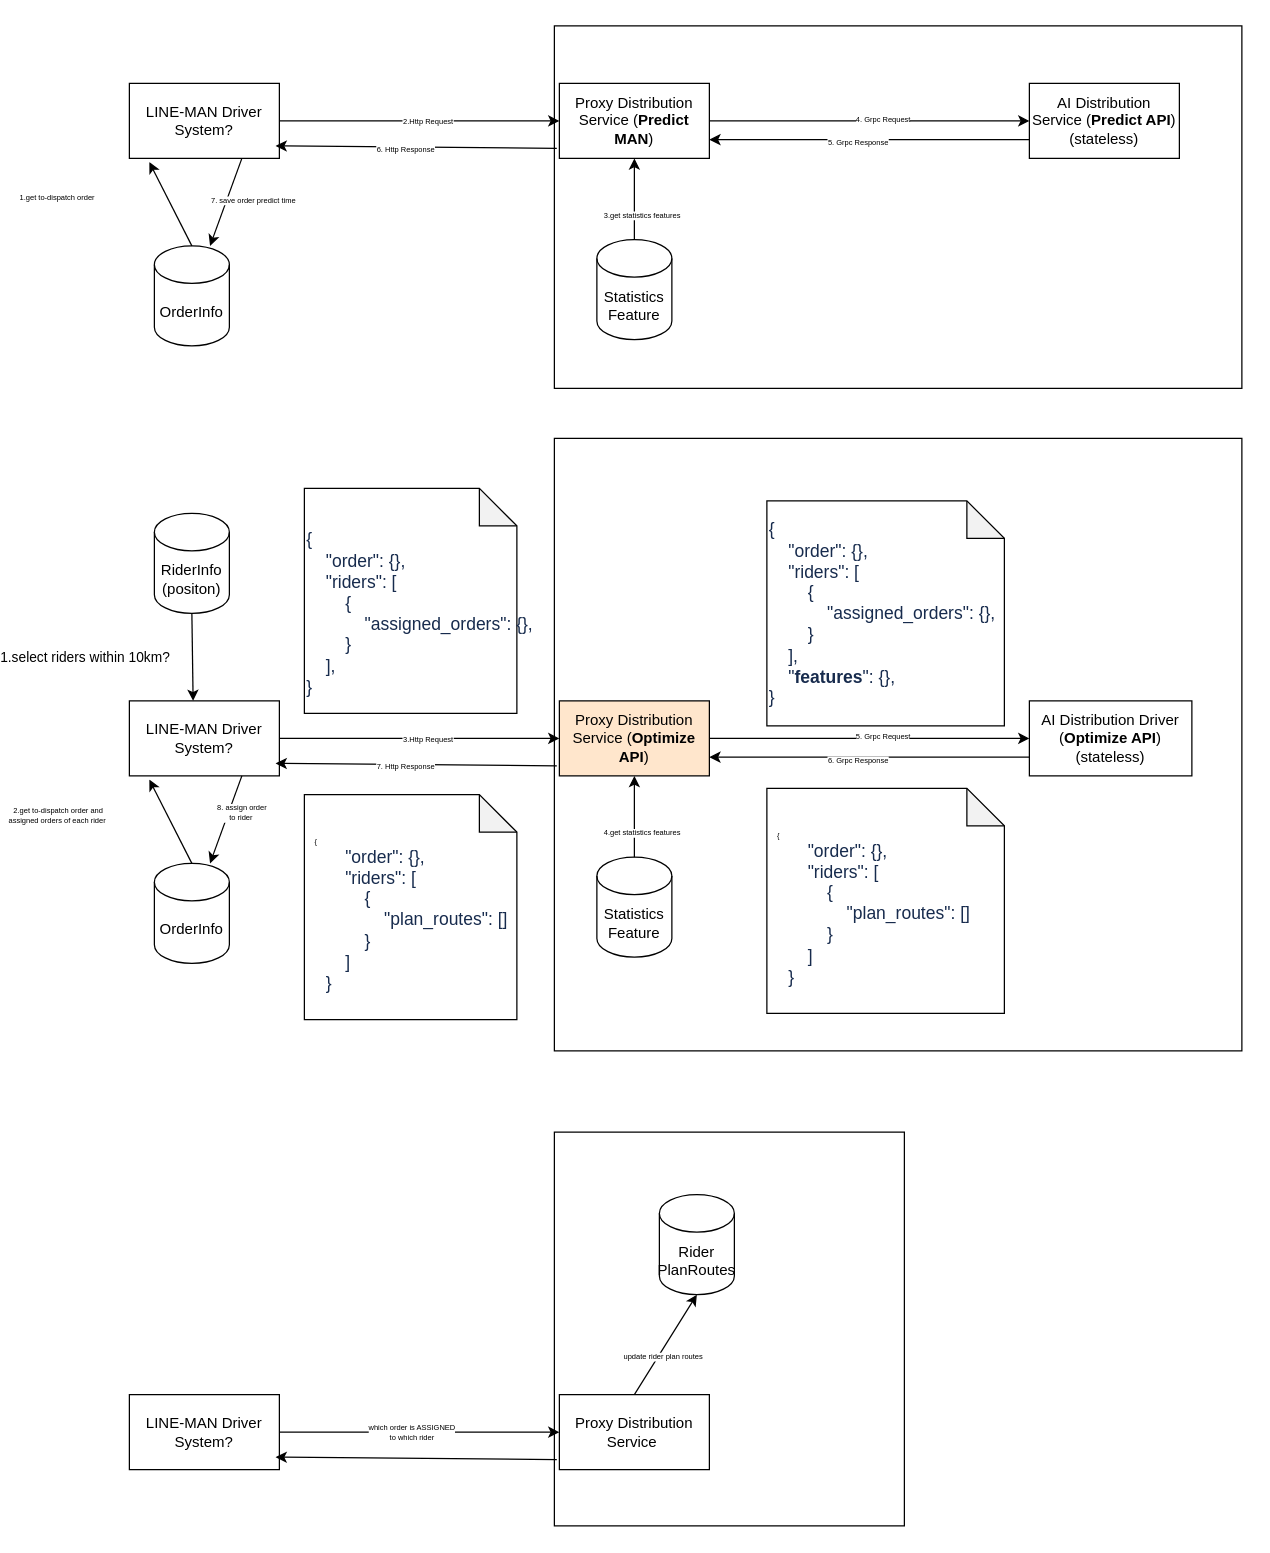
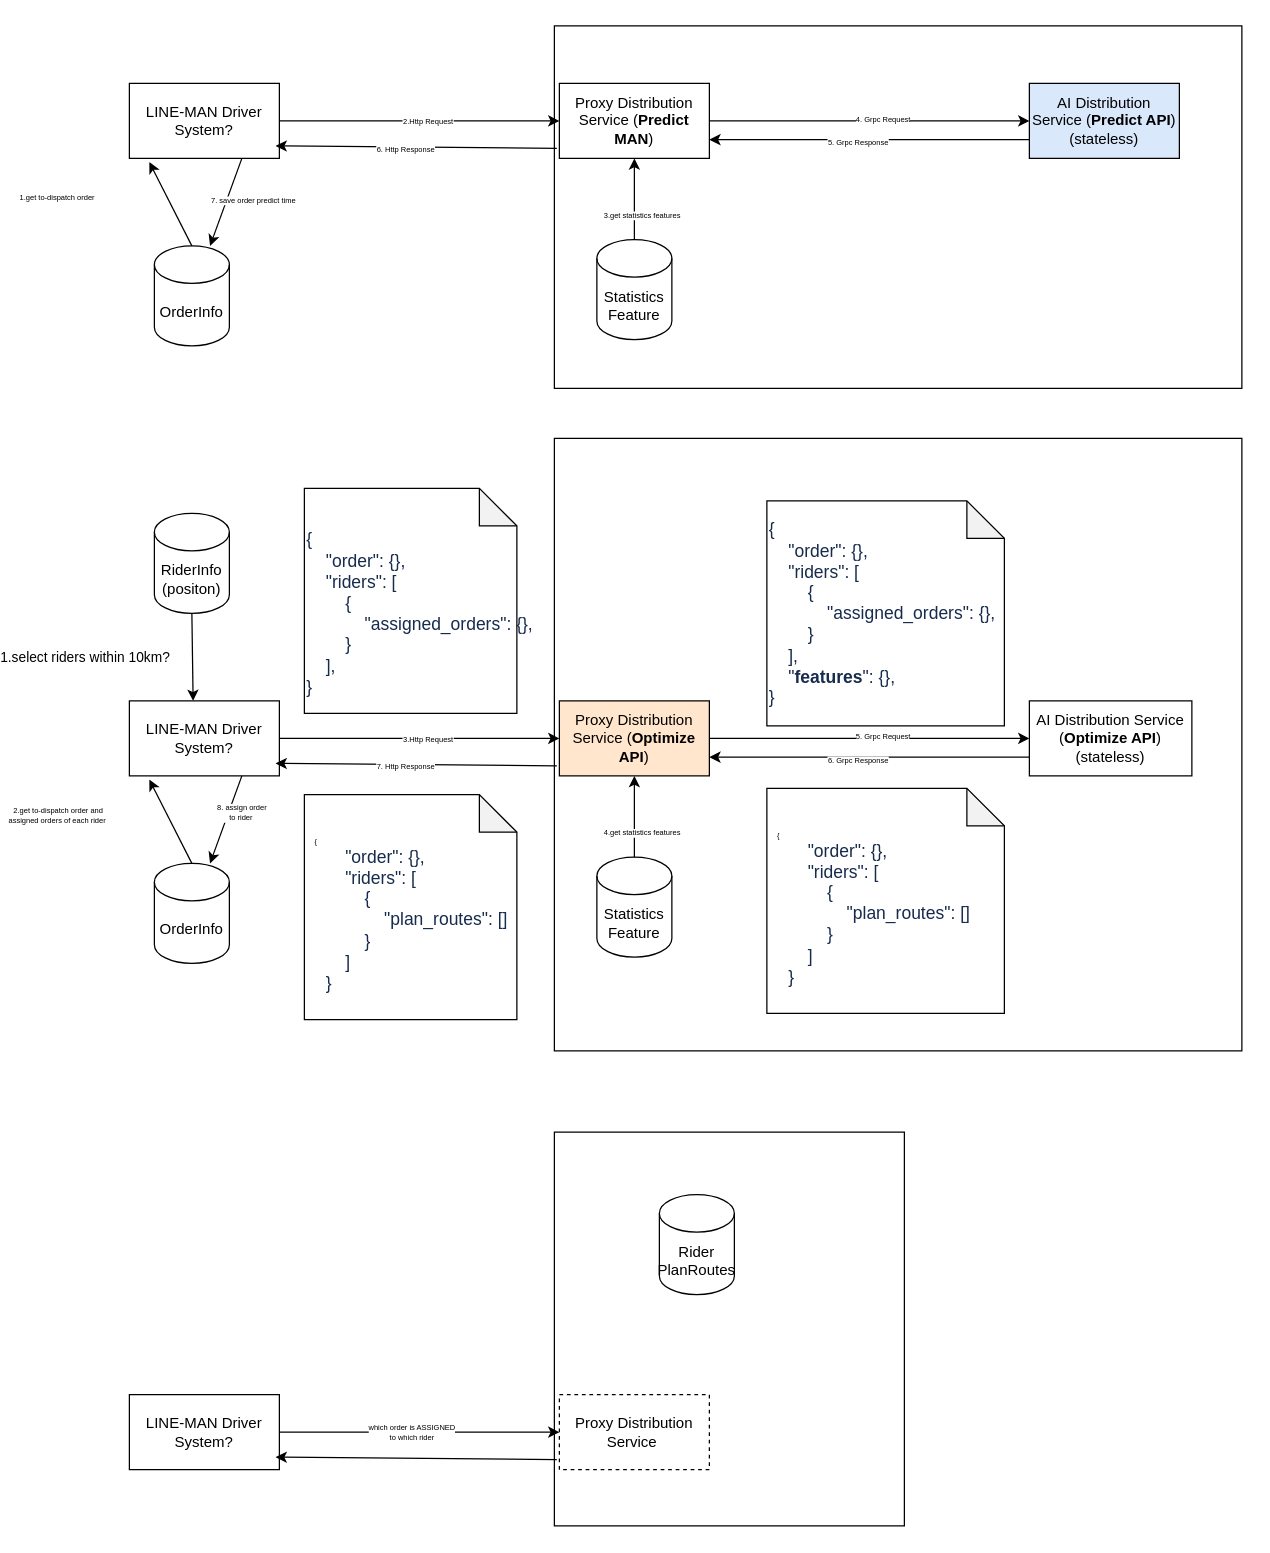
(1104, 121) -> (1104, 121)
(1111, 738) -> (1111, 738)
(663, 1348) -> none
(634, 1432) -> (634, 1432)
